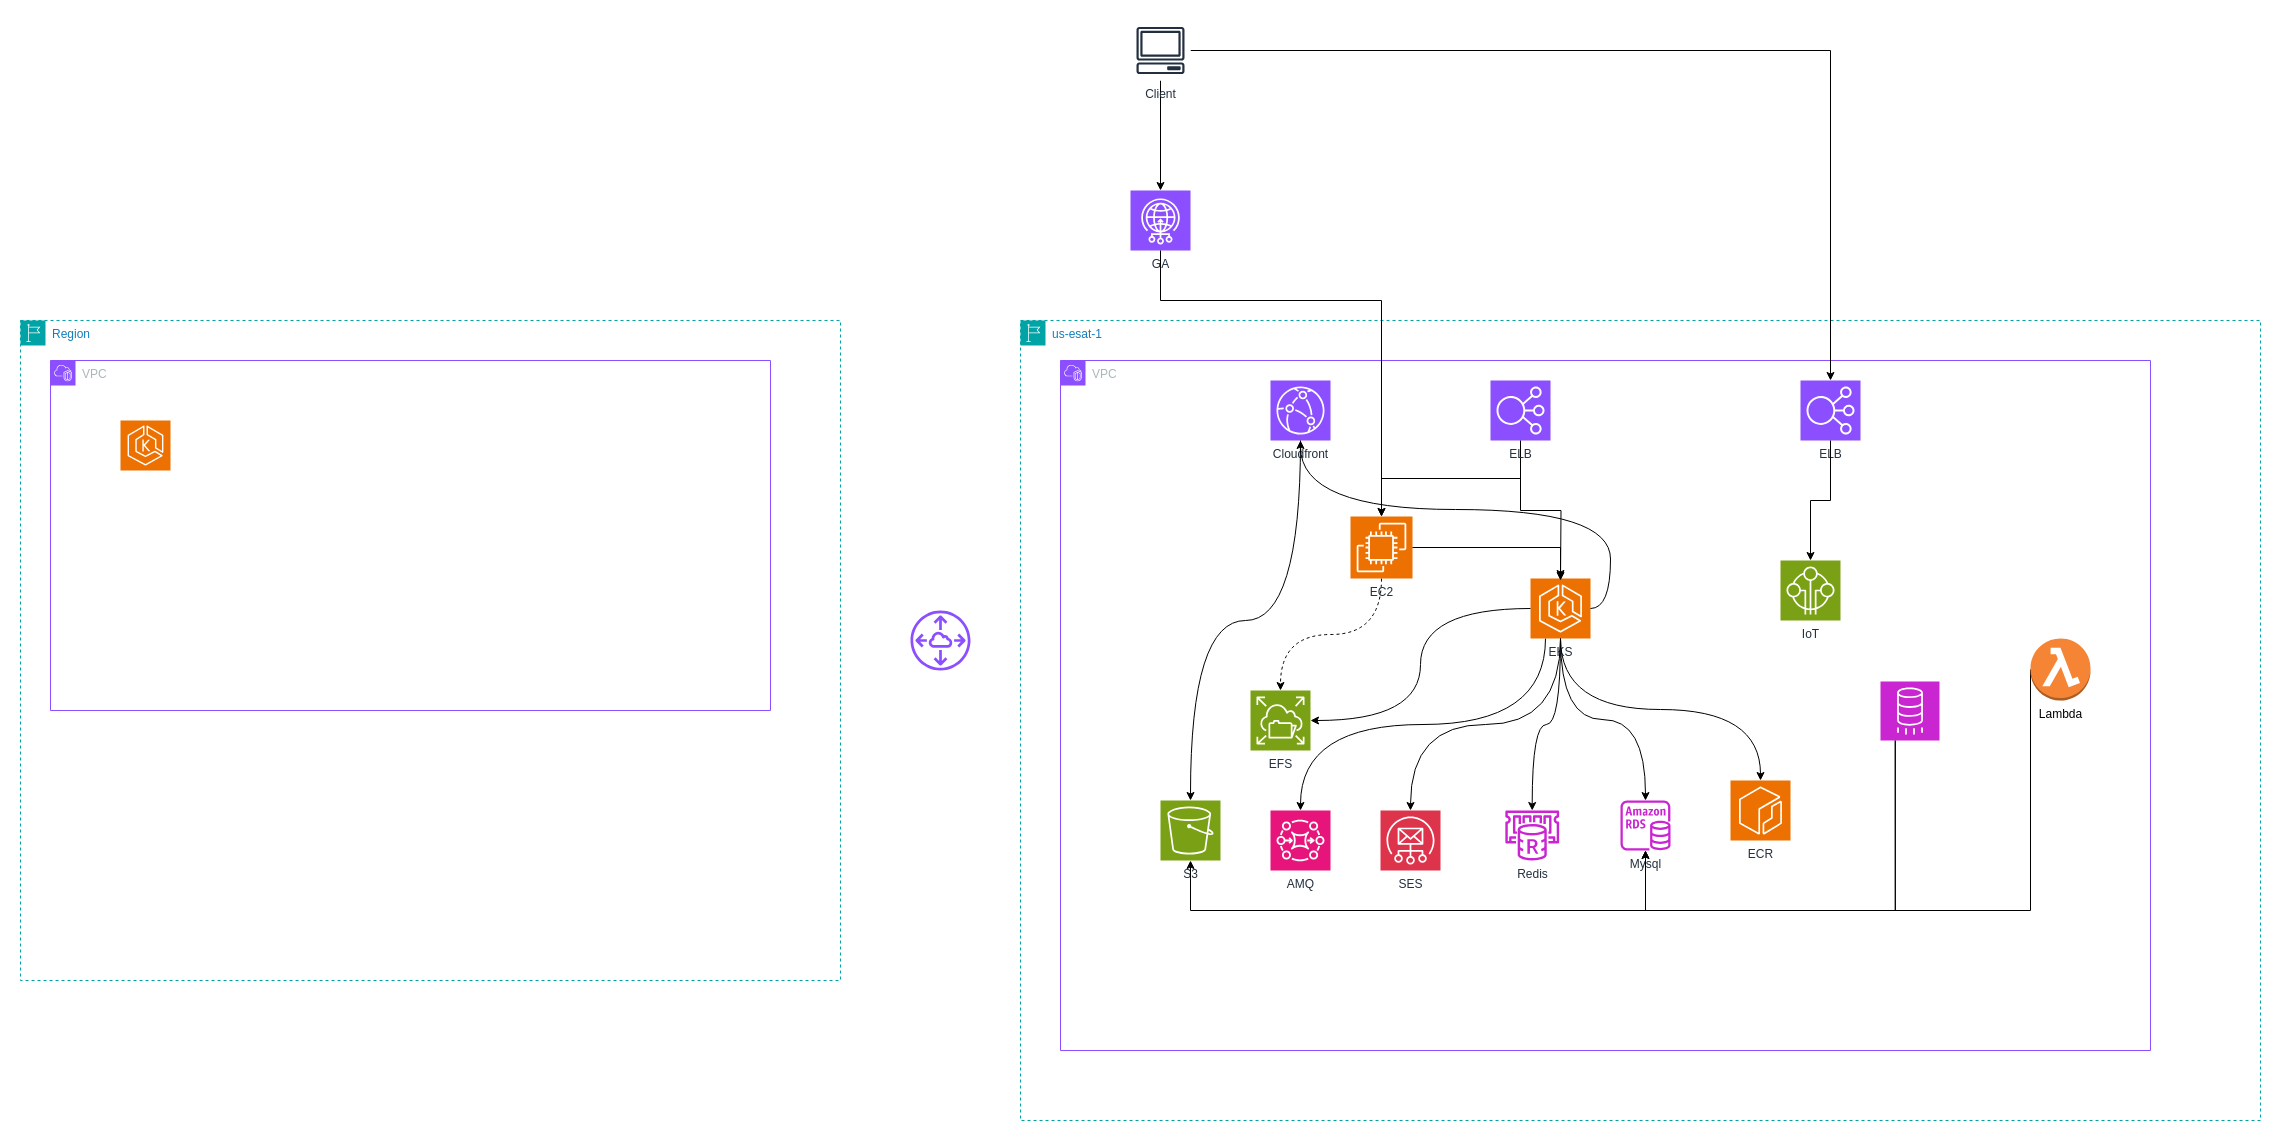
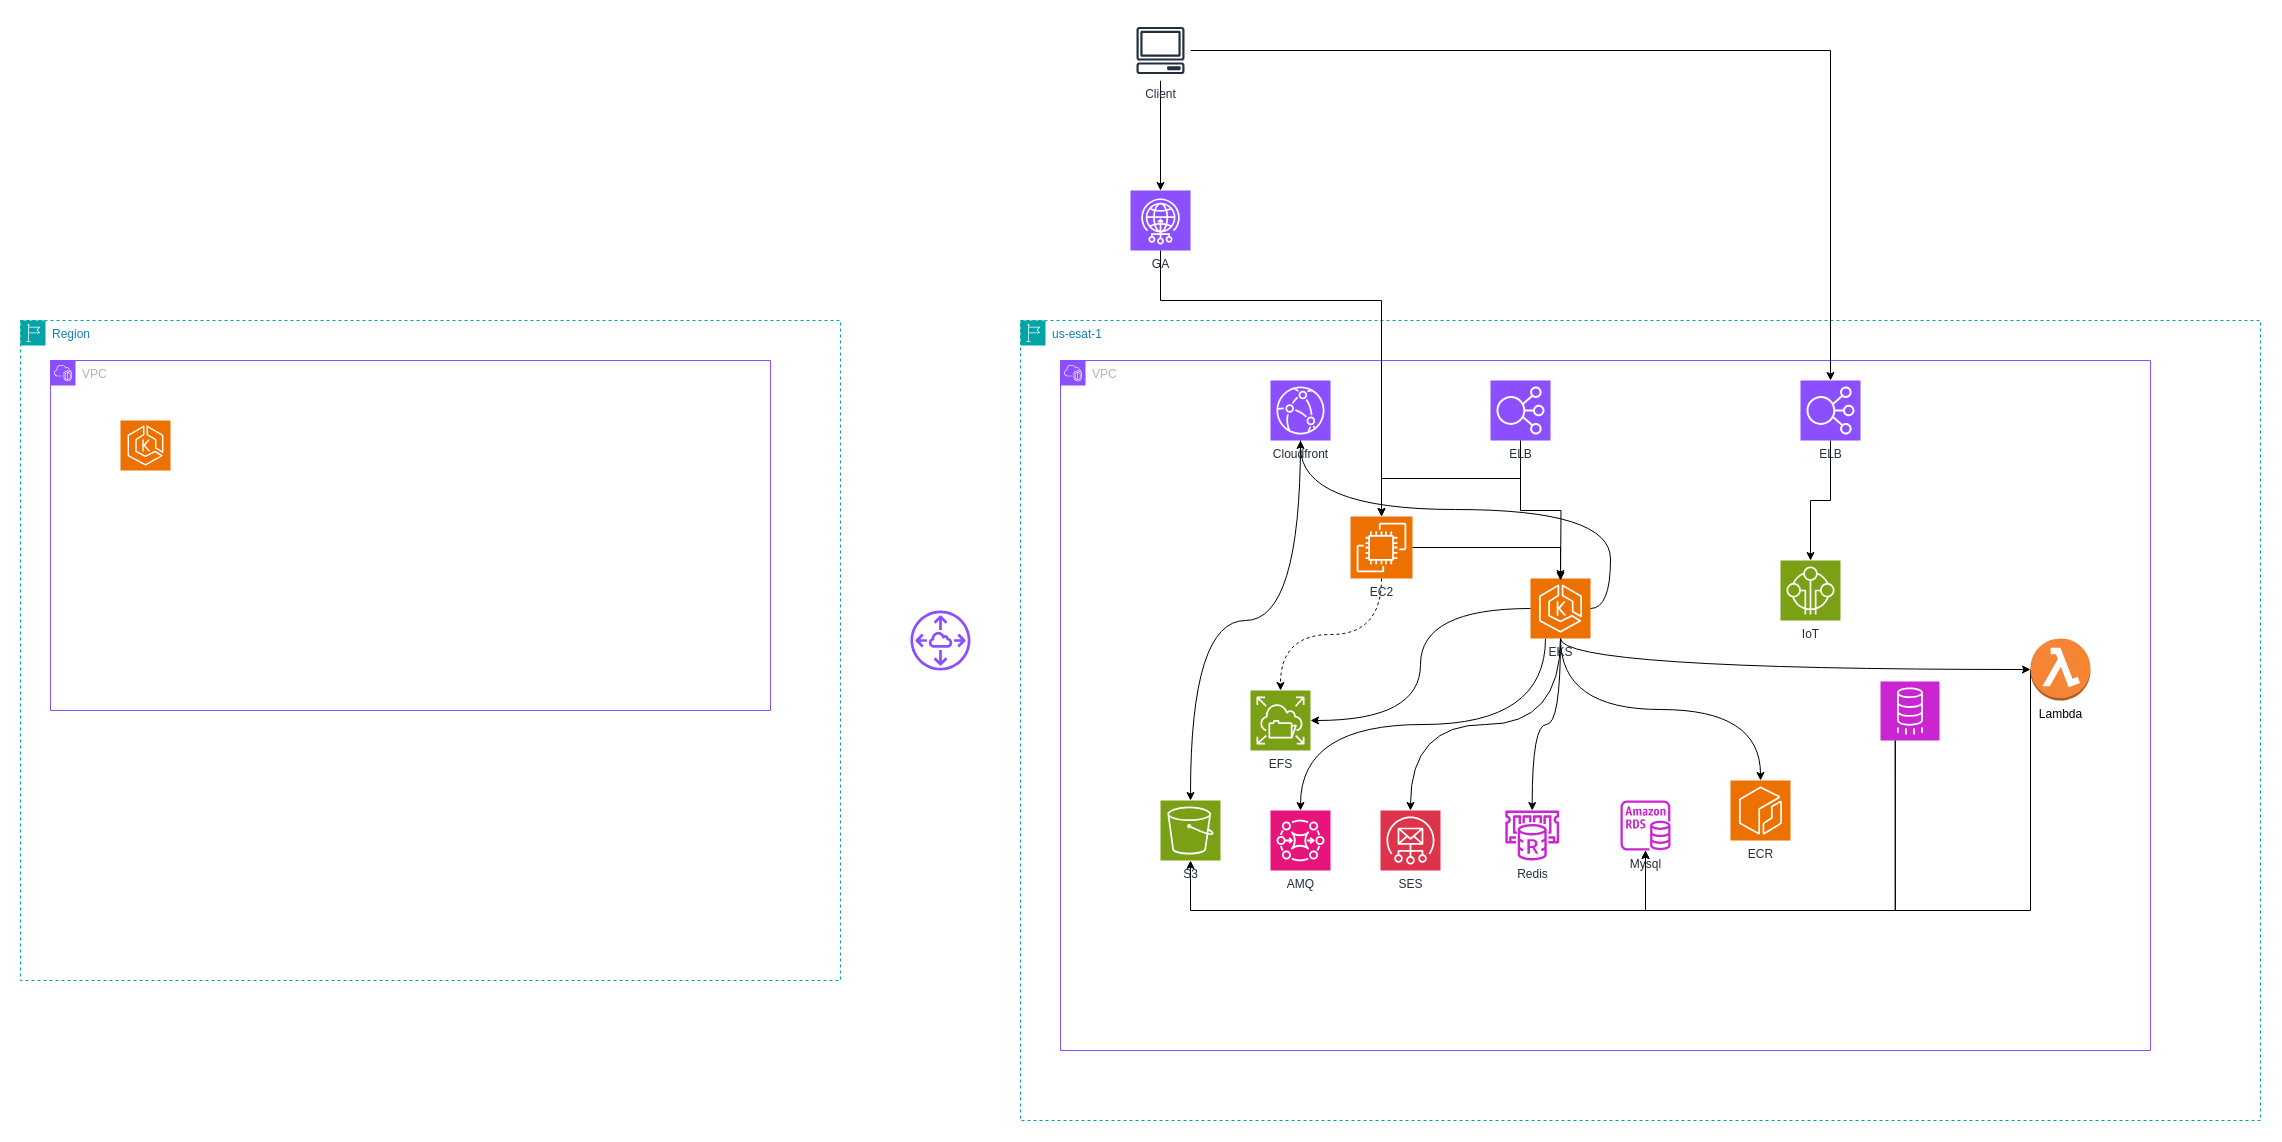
(1613, 721) -> (1792, 667)
